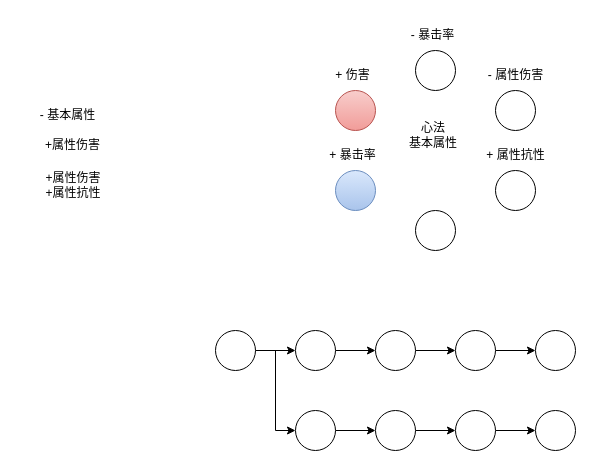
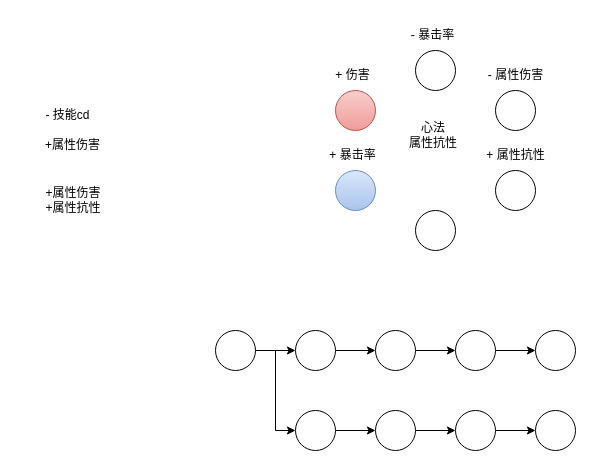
(68, 116) -> (68, 116)
(434, 136) -> (434, 136)
(73, 186) -> (73, 201)
